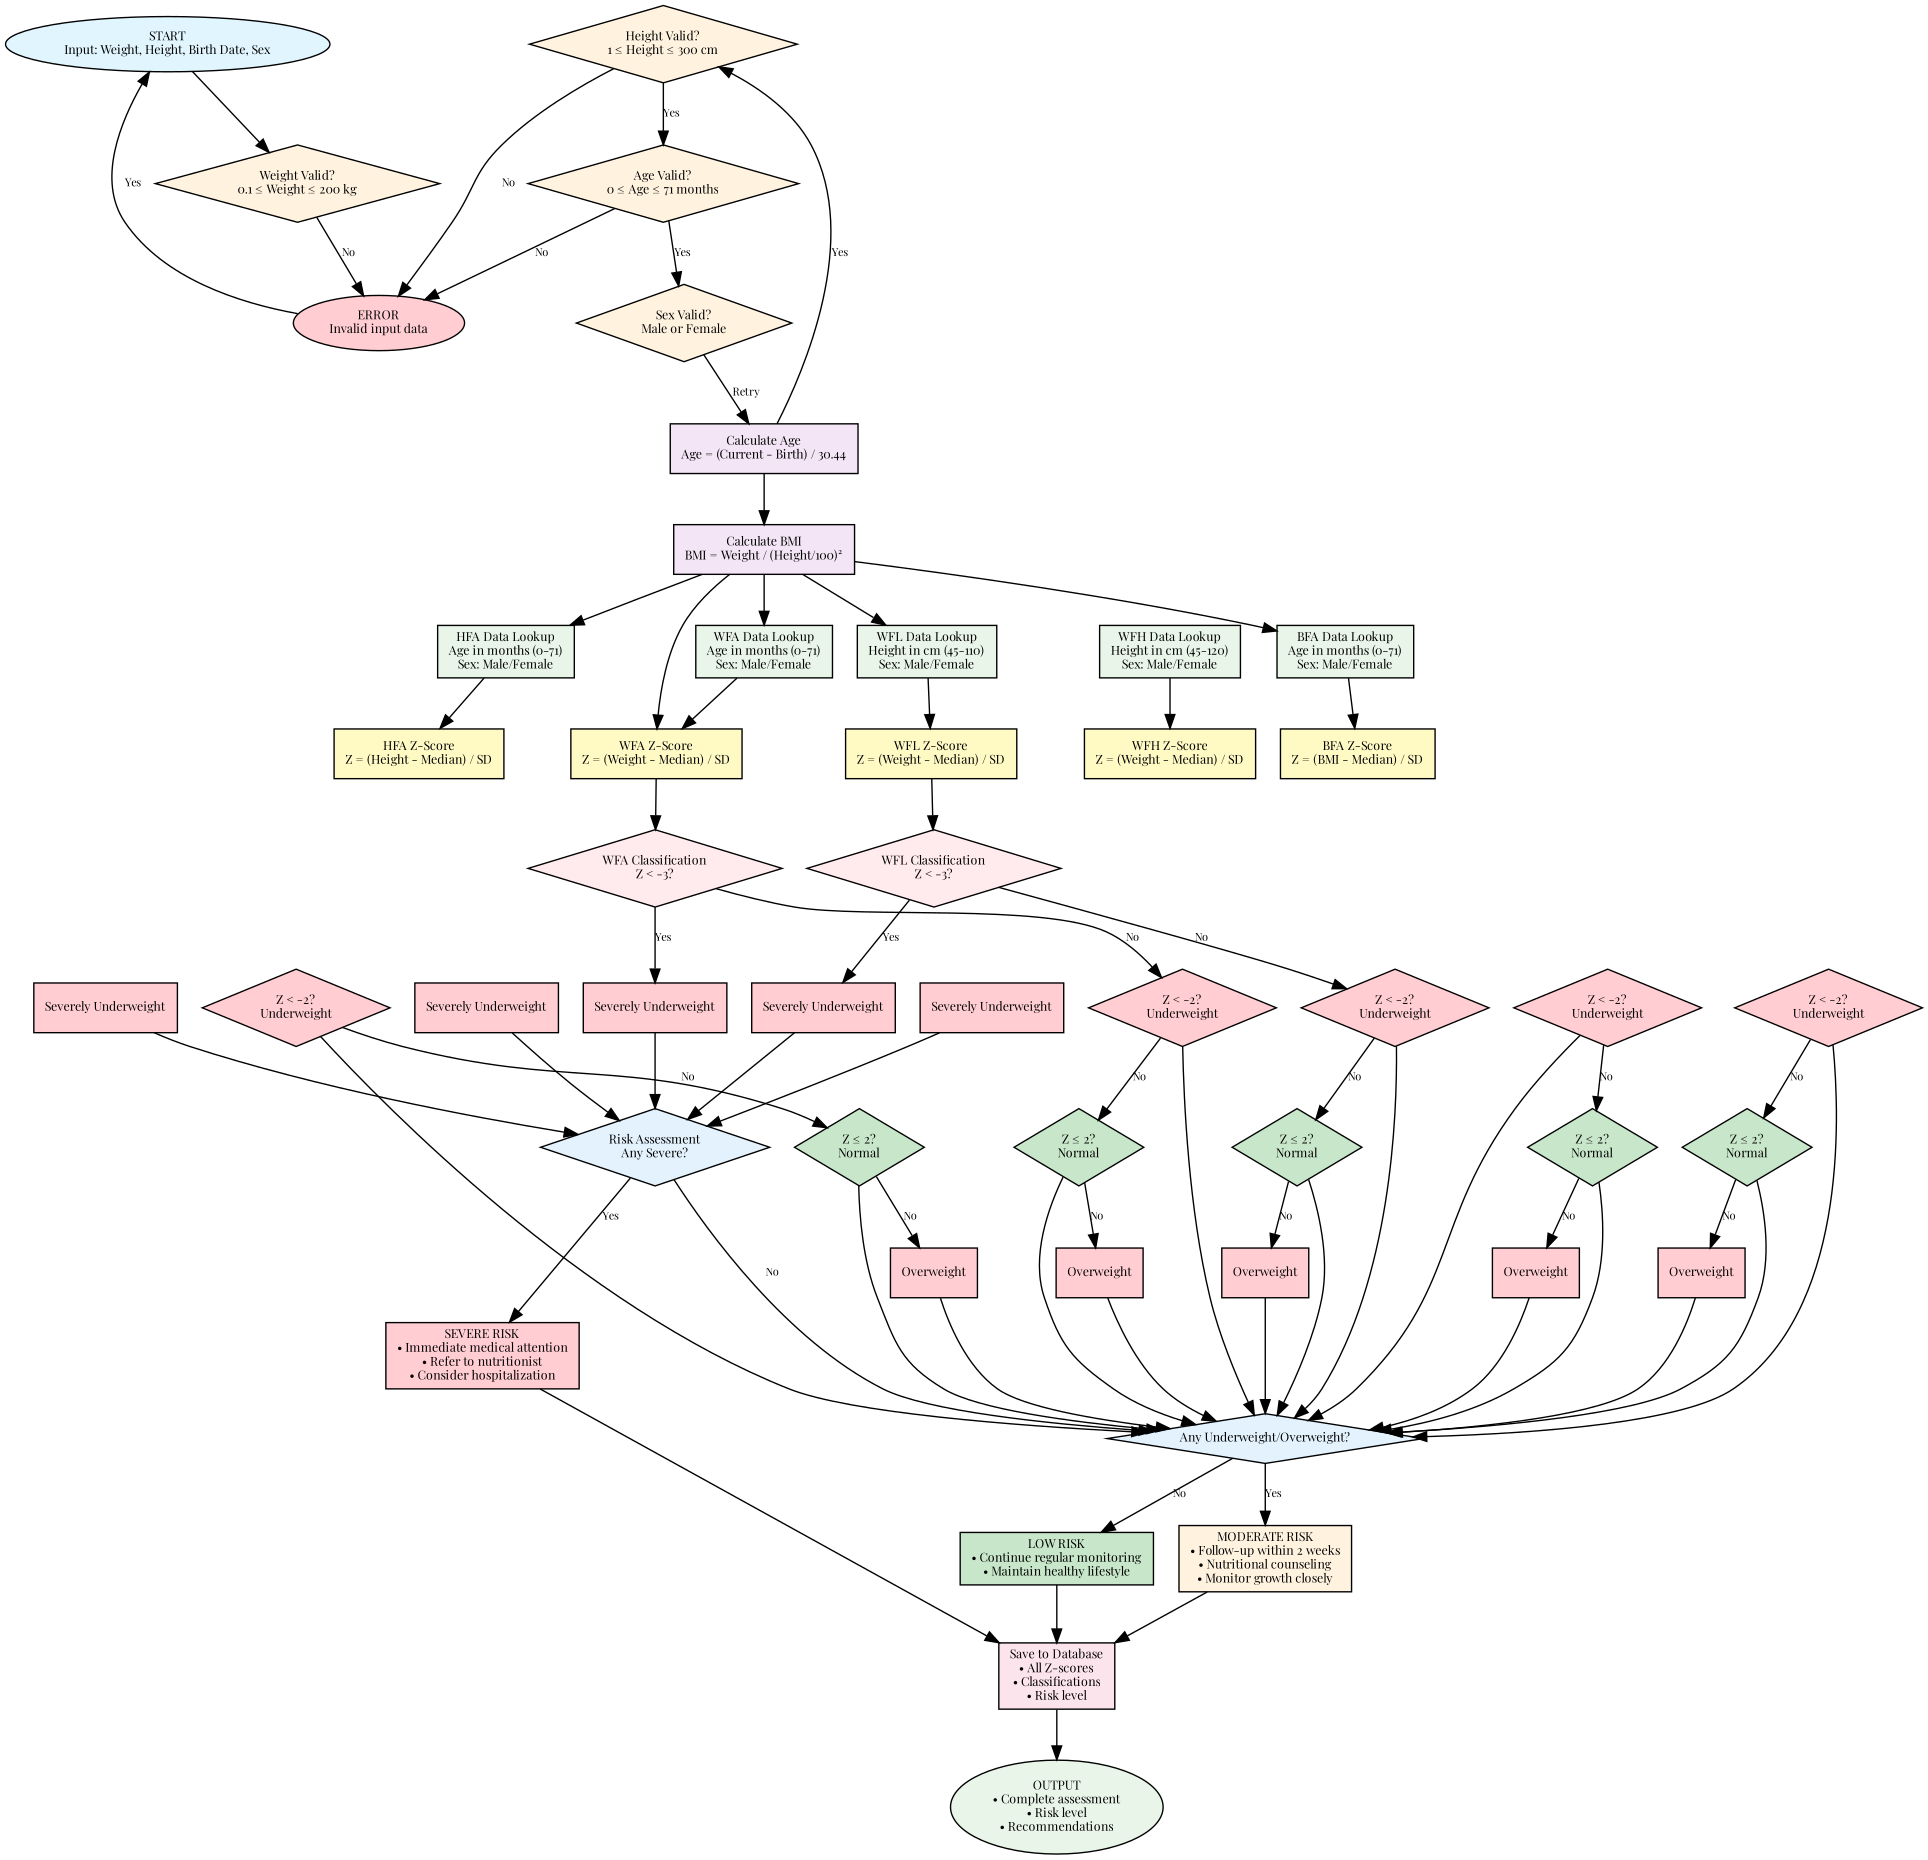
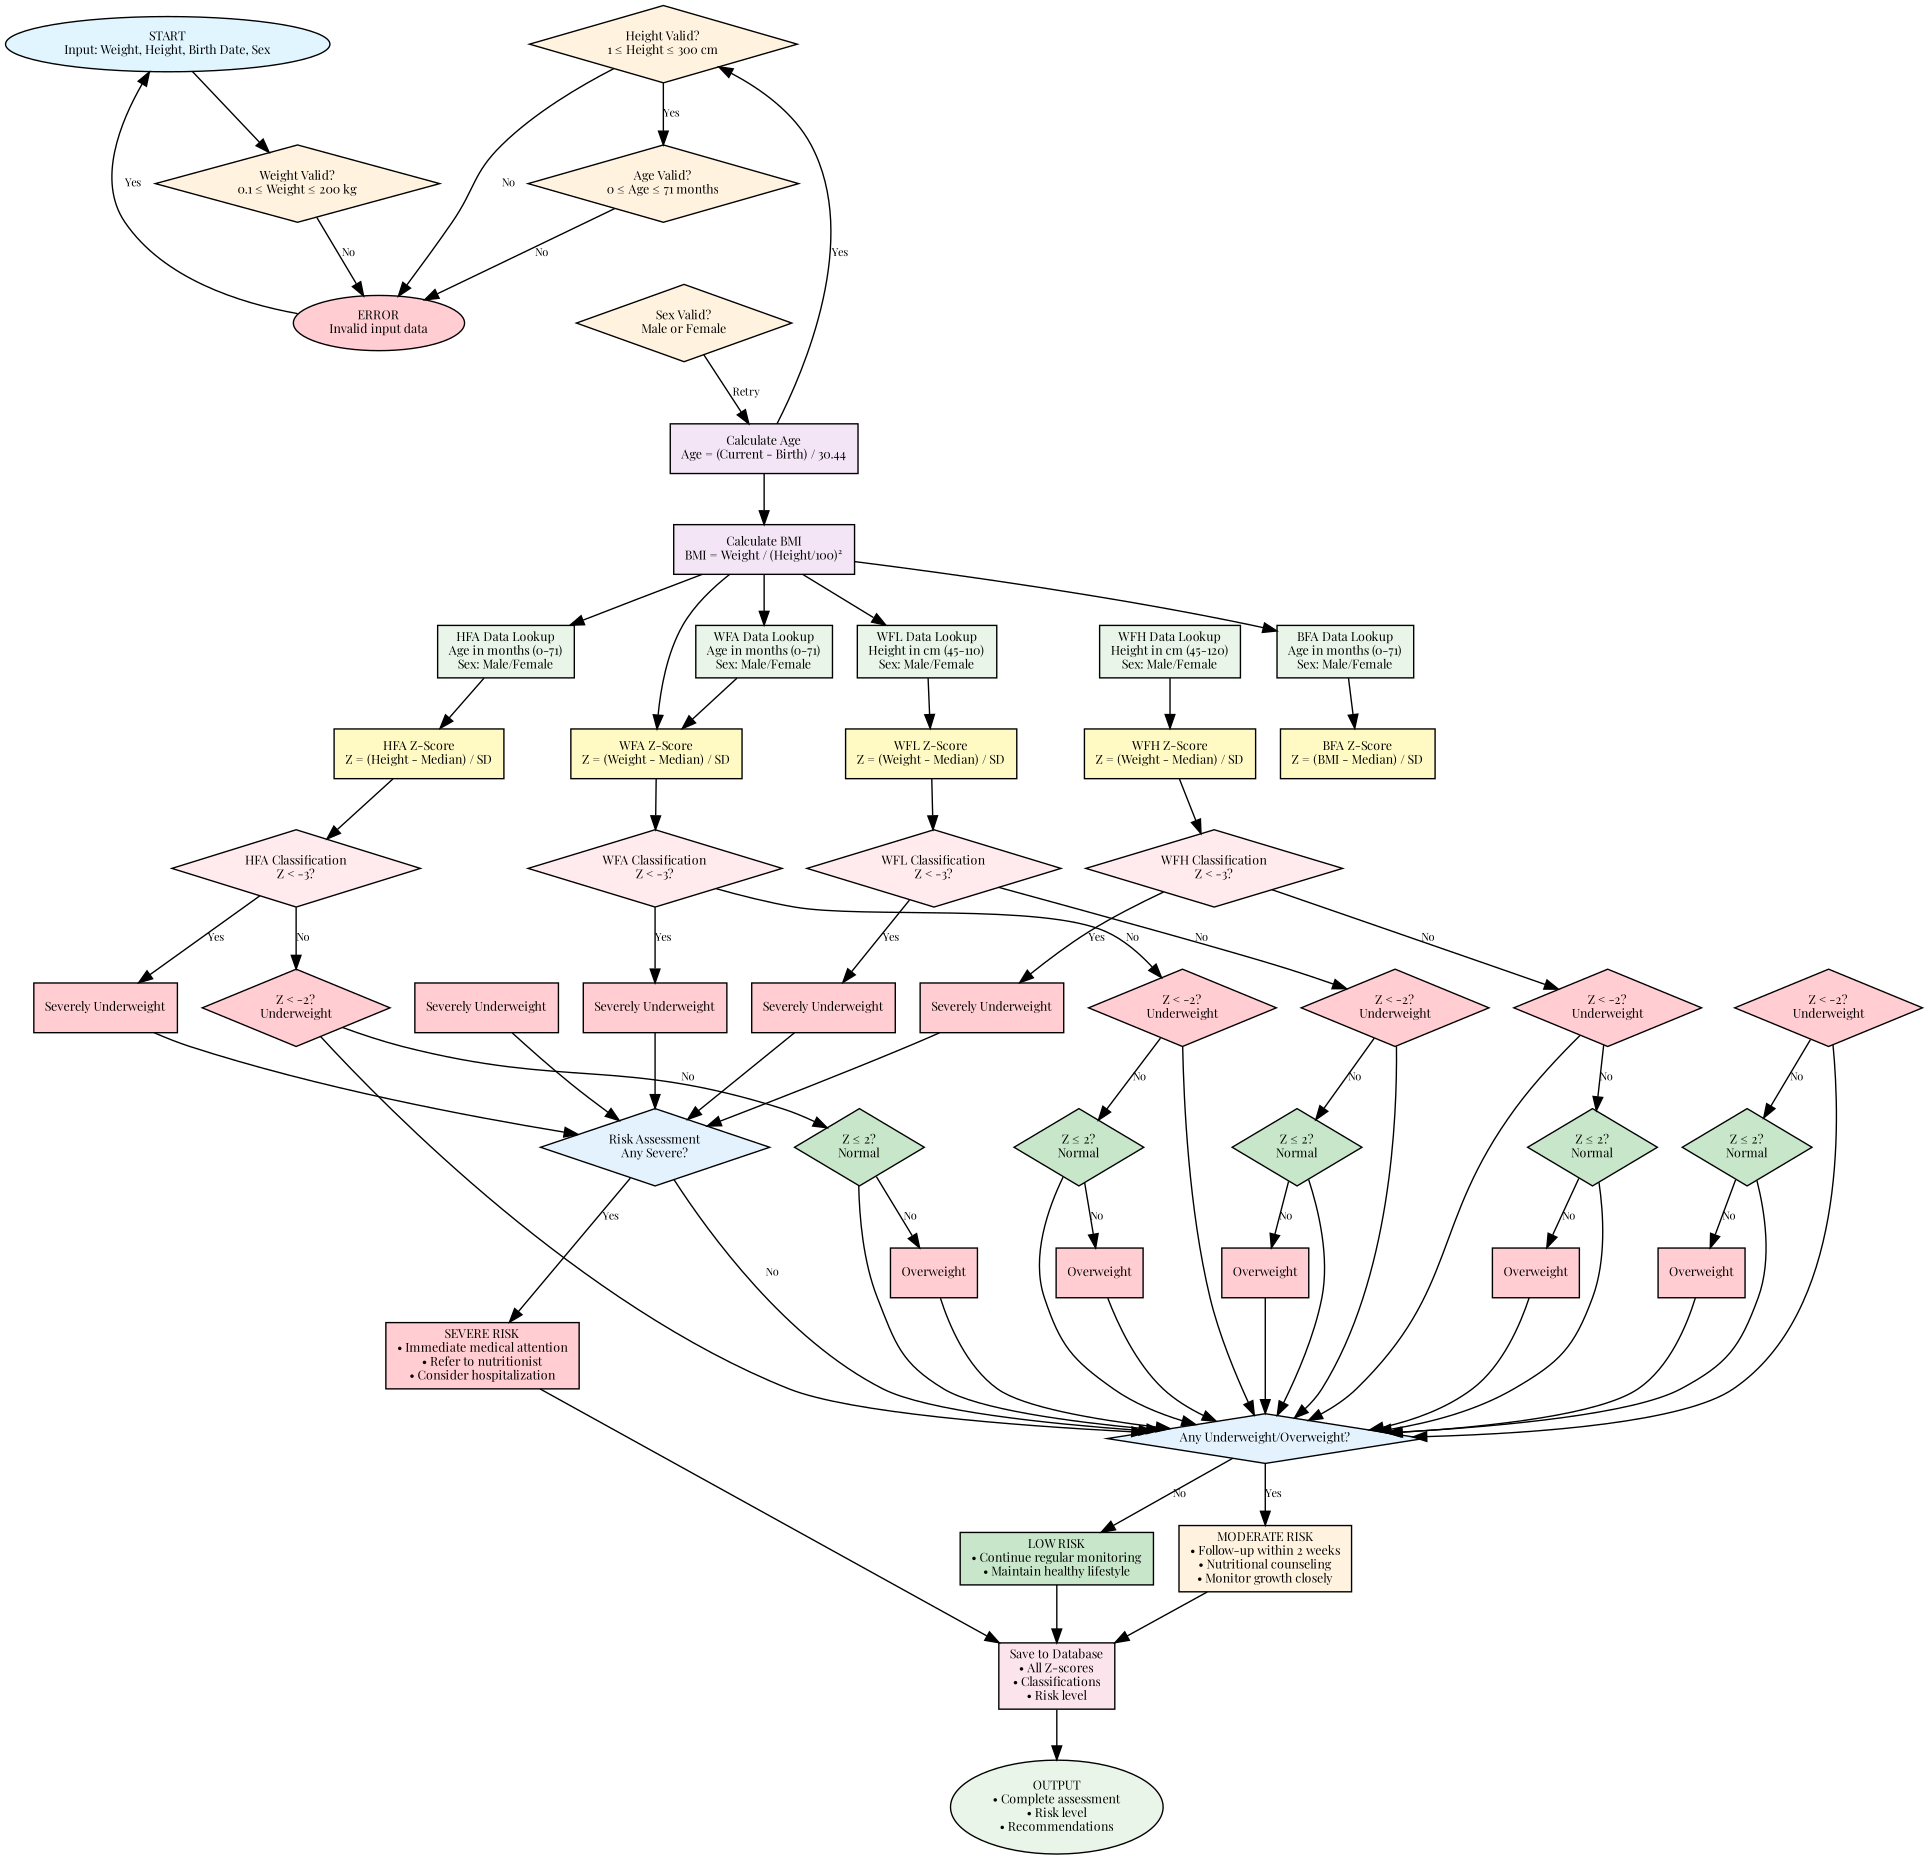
(673, 247) -> none
none -> (296, 868)
none -> (1214, 868)
